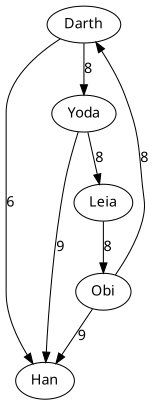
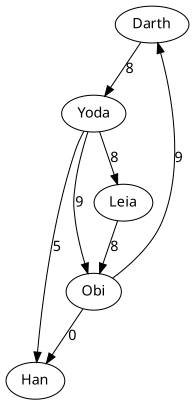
(145, 158) -> (179, 158)
(6, 188) -> none
none -> (74, 197)
(61, 247) -> (57, 247)
(82, 336) -> (73, 336)
